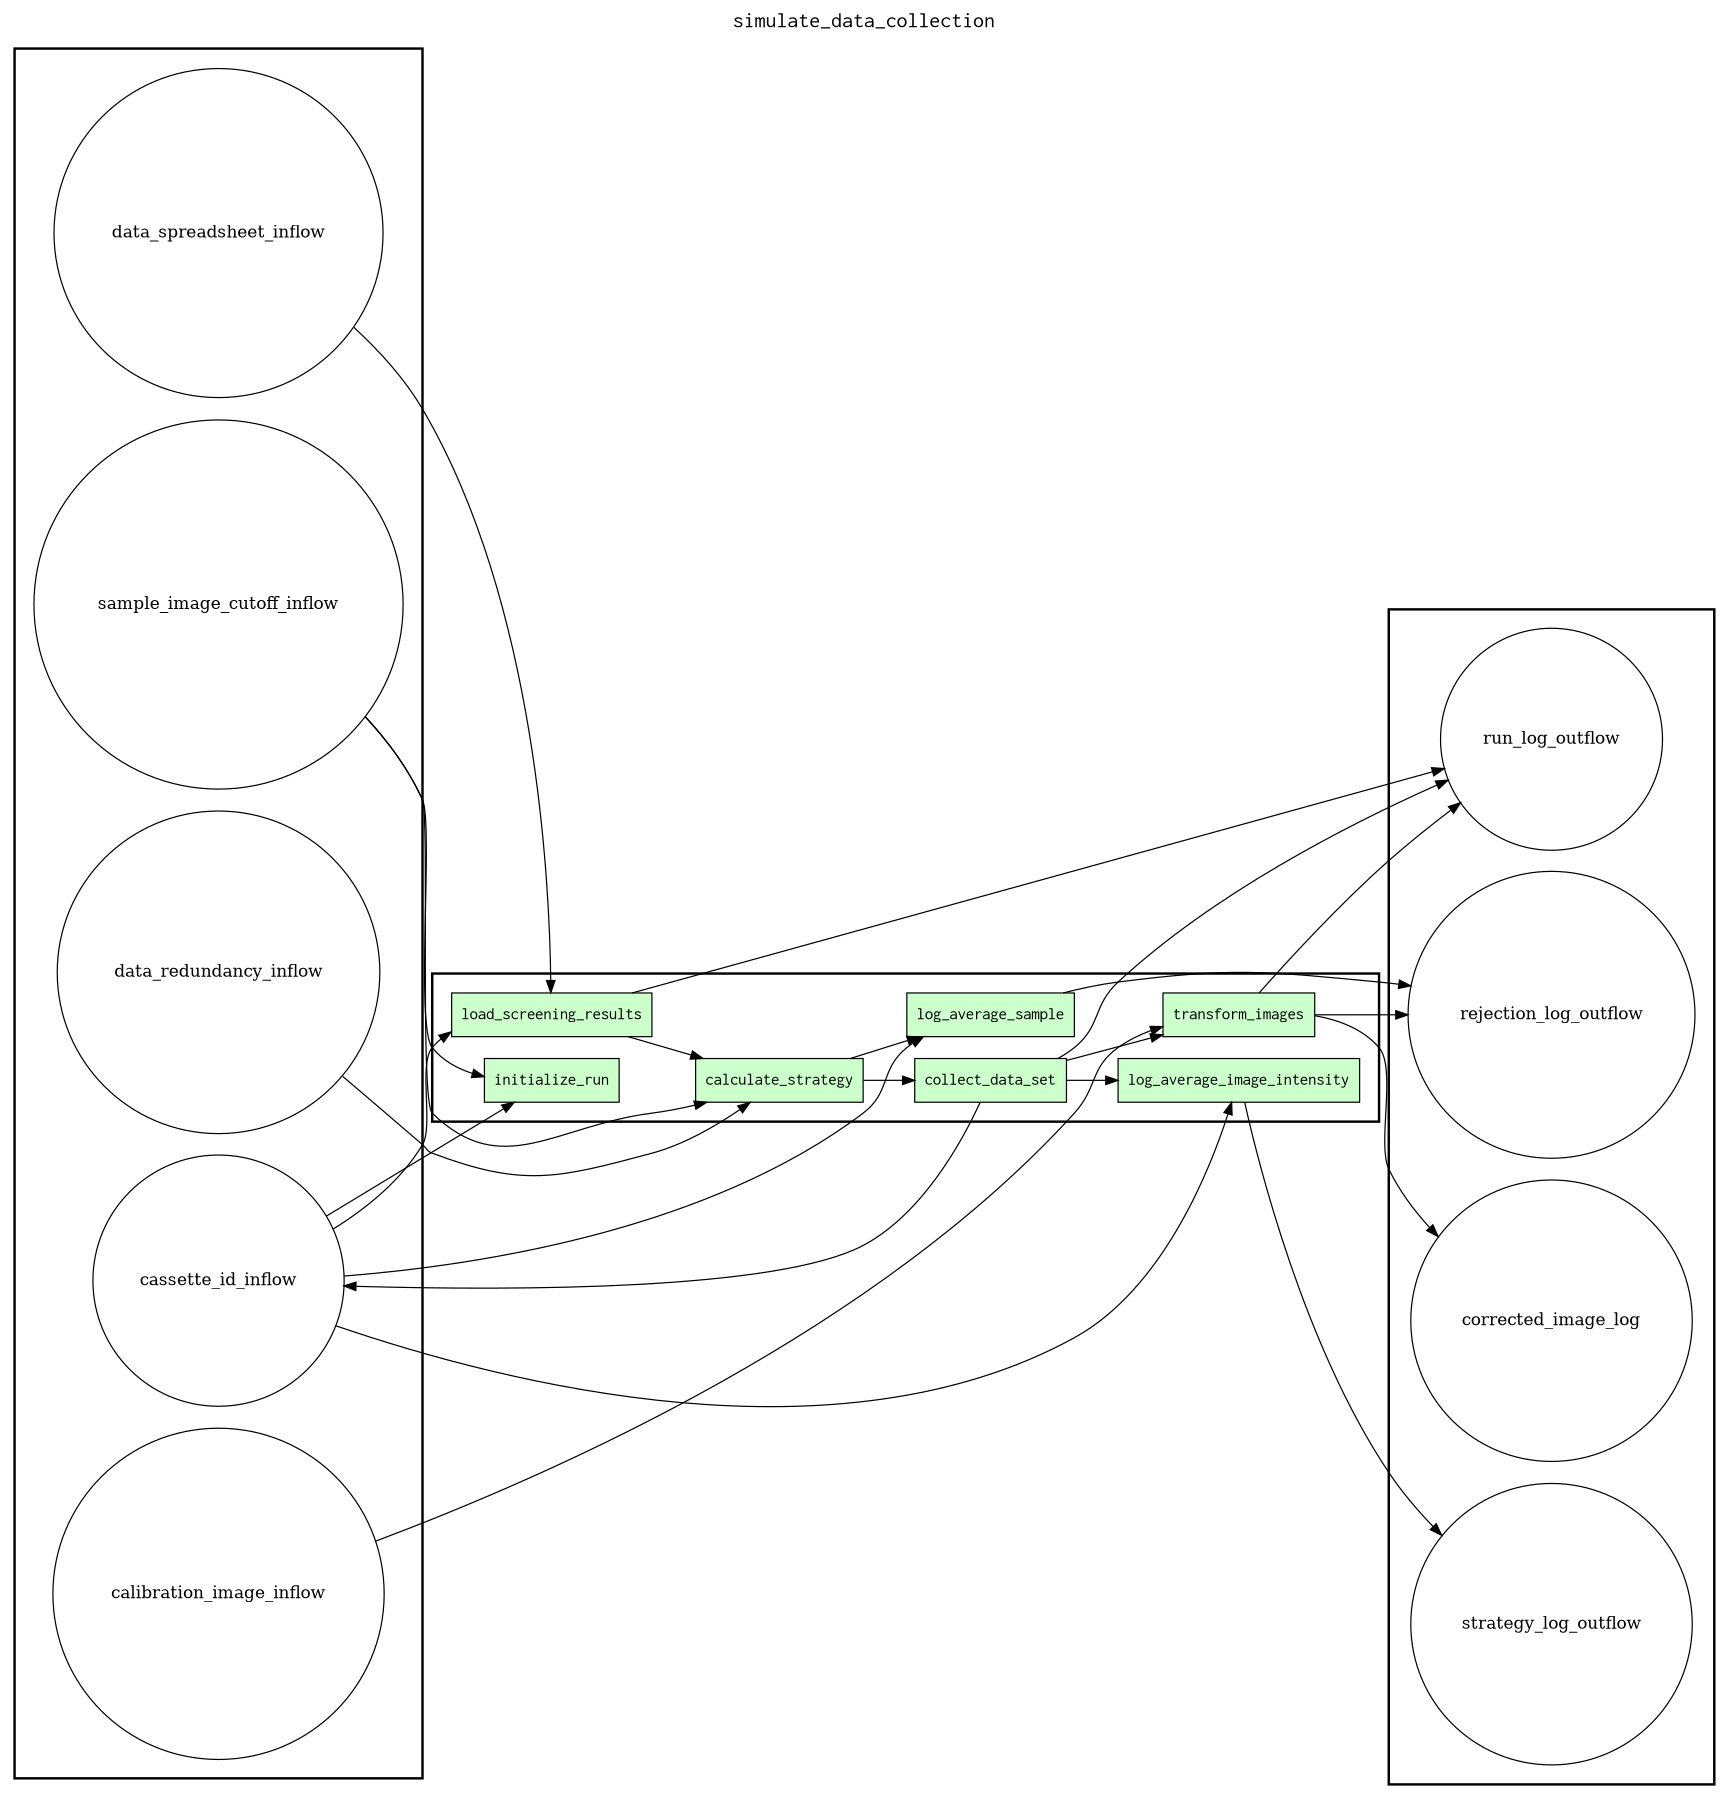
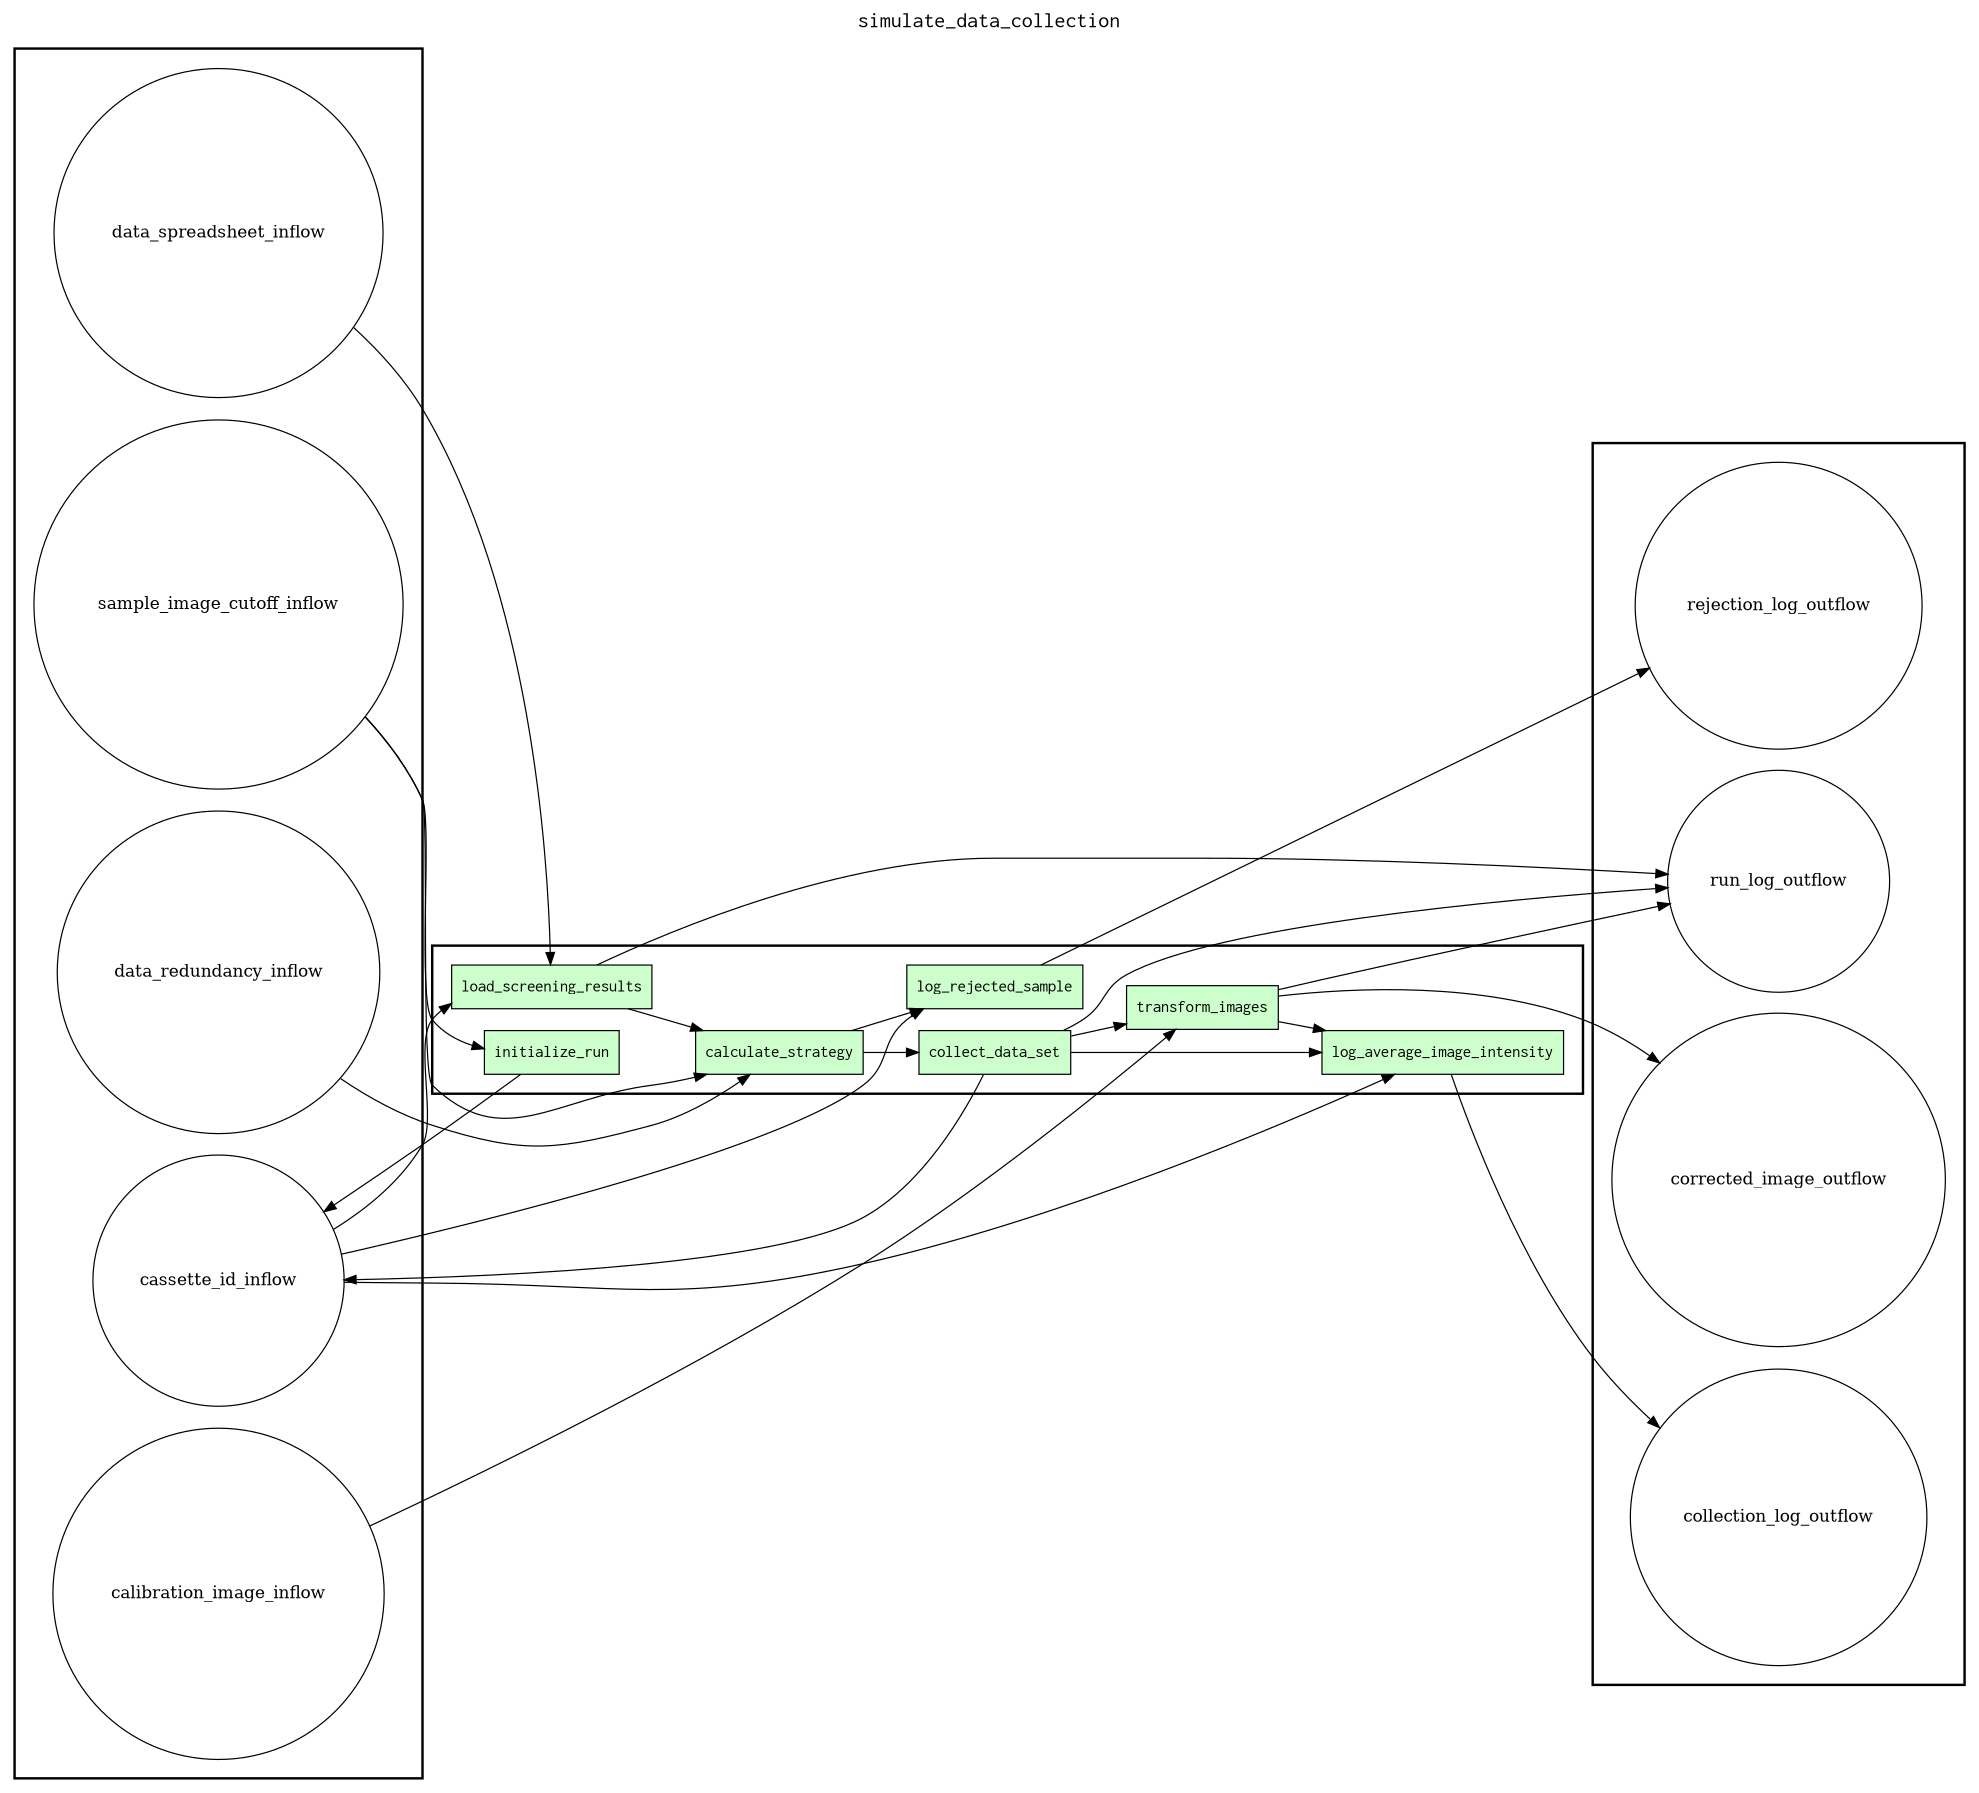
(991, 1015) -> (995, 987)
(1355, 1015) -> (1296, 1025)
(442, 1146) -> (433, 1137)
(1551, 1321) -> (1779, 1180)
(1551, 1624) -> (1779, 1517)
